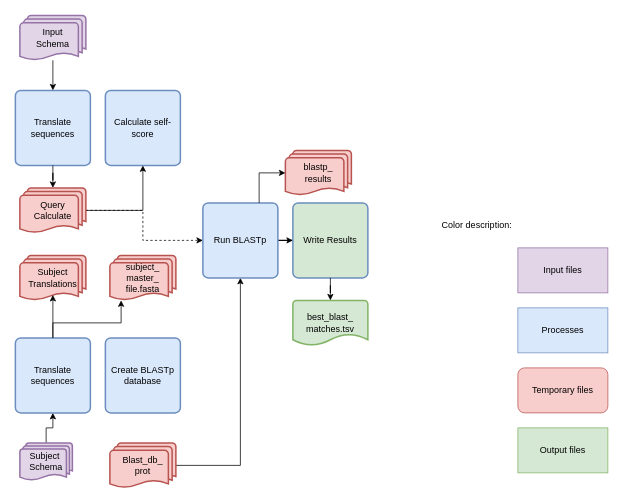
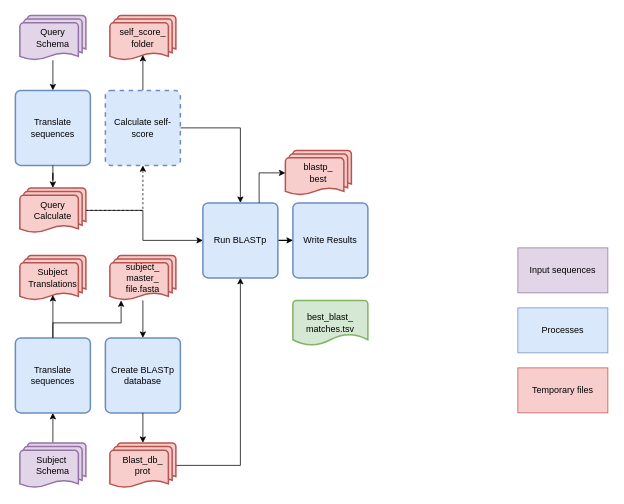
(53, 38) -> (53, 38)
none -> (143, 38)
none -> (143, 89)
(143, 128) -> (143, 128)
none -> (240, 162)
(318, 173) -> (318, 173)
(143, 190) -> (143, 190)
(477, 225) -> none
(155, 240) -> (155, 240)
(330, 240) -> (330, 240)
(563, 270) -> (563, 270)
(330, 292) -> none
none -> (143, 331)
(563, 390) -> (563, 390)
none -> (143, 436)
(563, 450) -> none
(46, 462) -> (53, 465)
